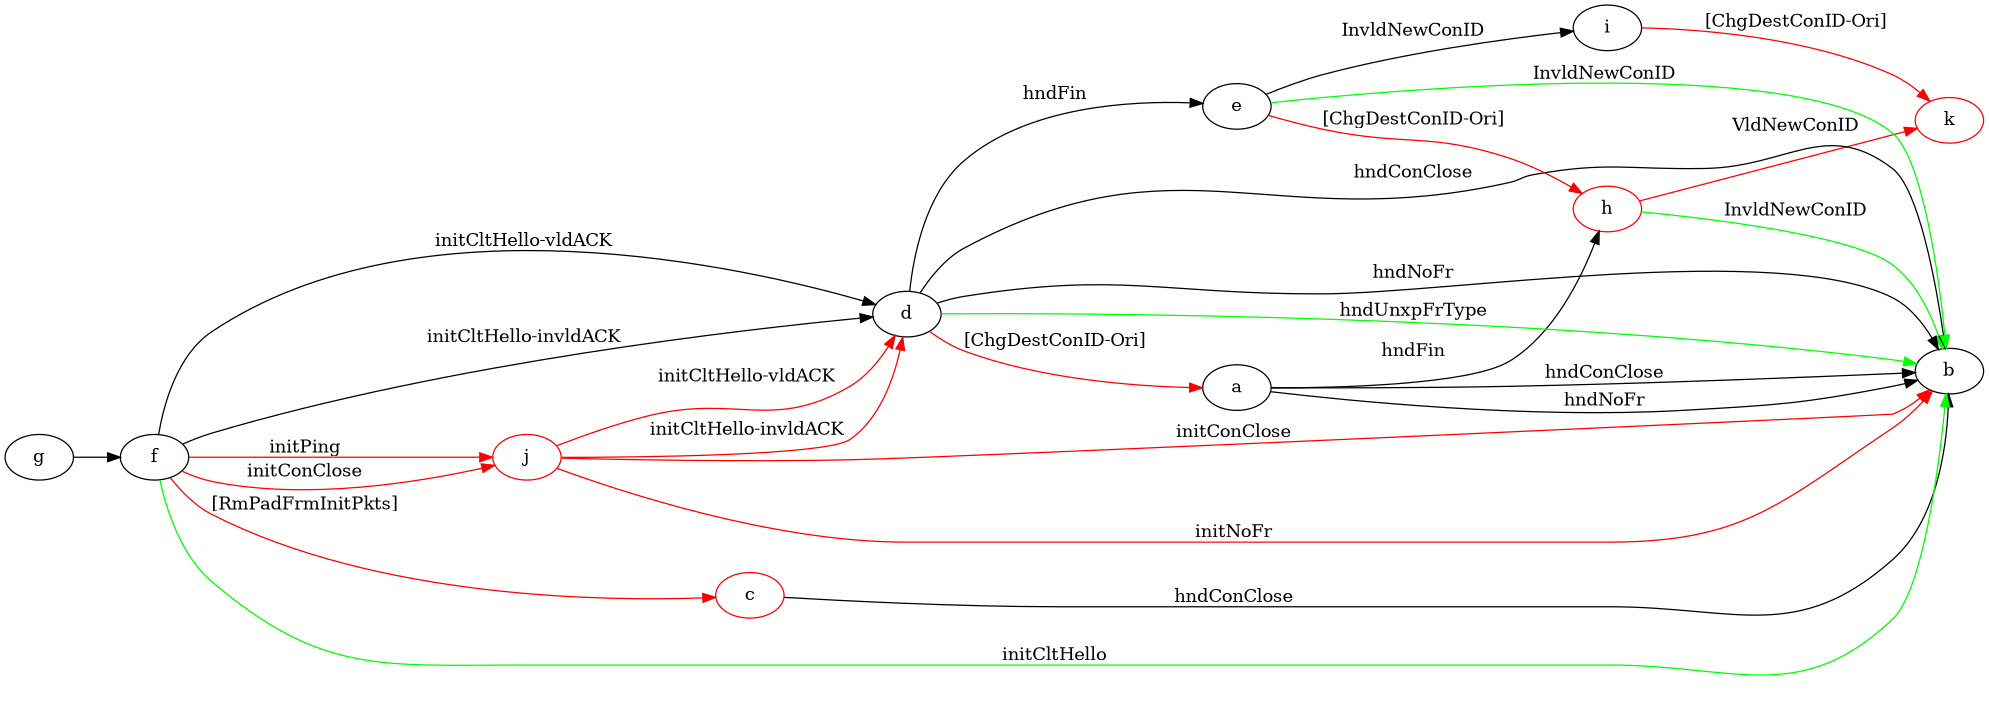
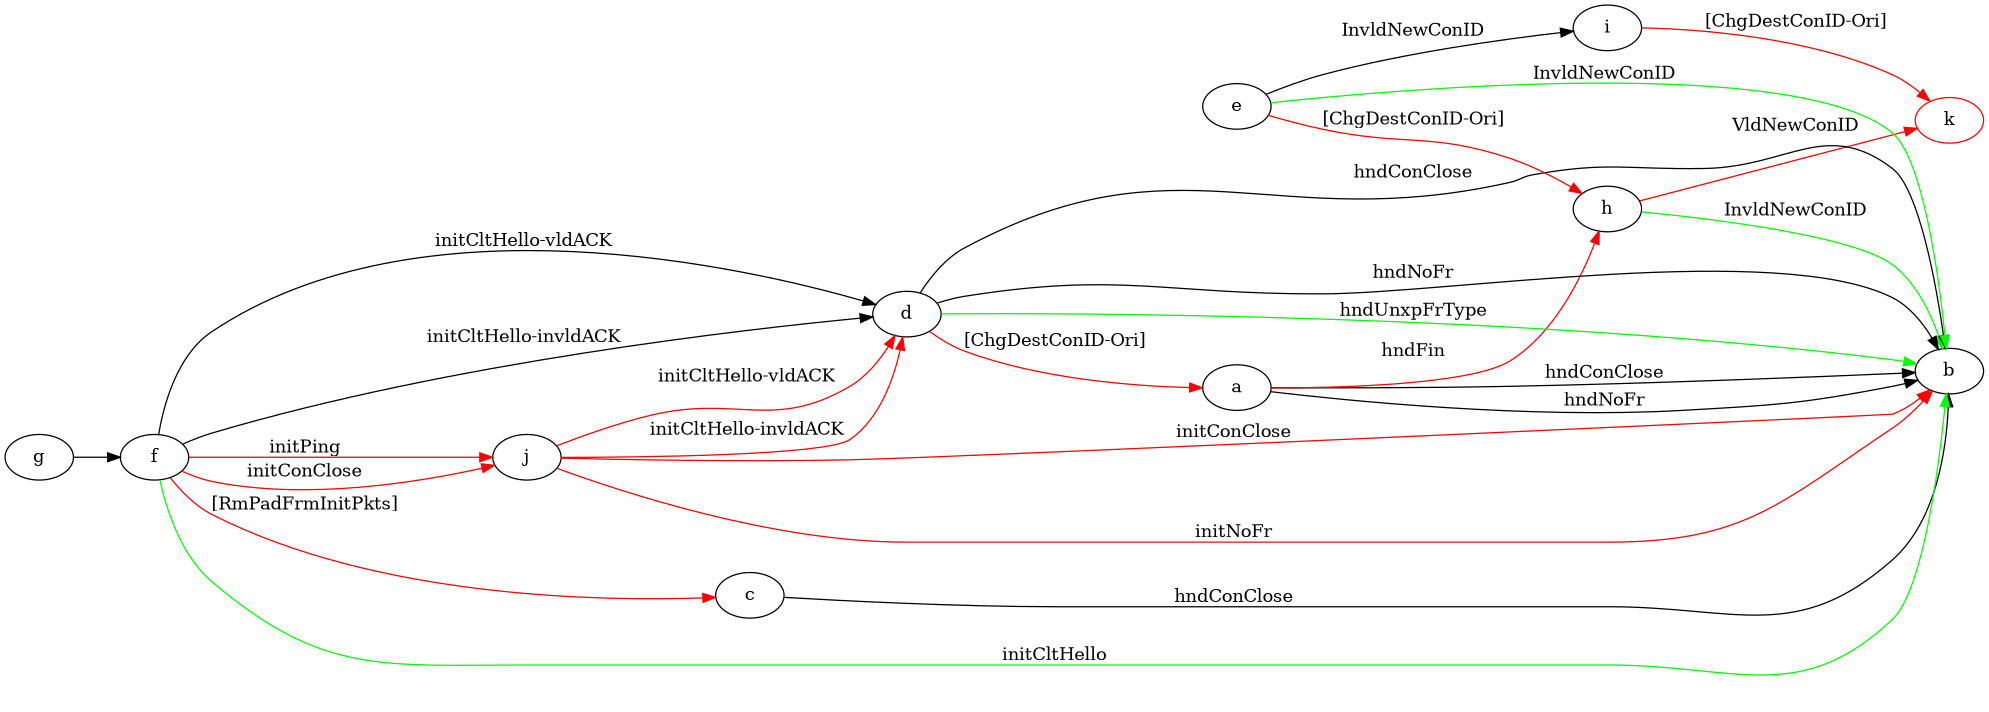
(1004, 136) -> none
(1607, 209) -> (1607, 209)
(1465, 375) -> (1465, 375)
(527, 457) -> (527, 457)
(750, 595) -> (750, 595)
